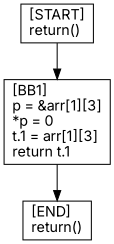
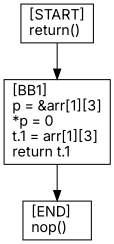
(57, 220) -> (57, 220)
